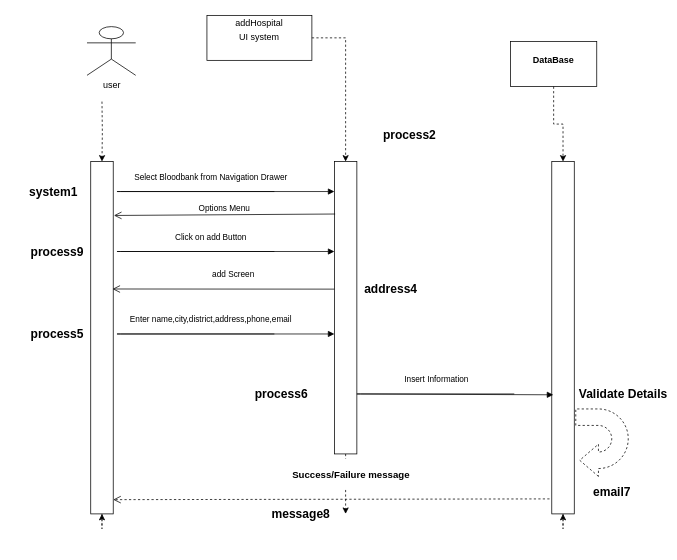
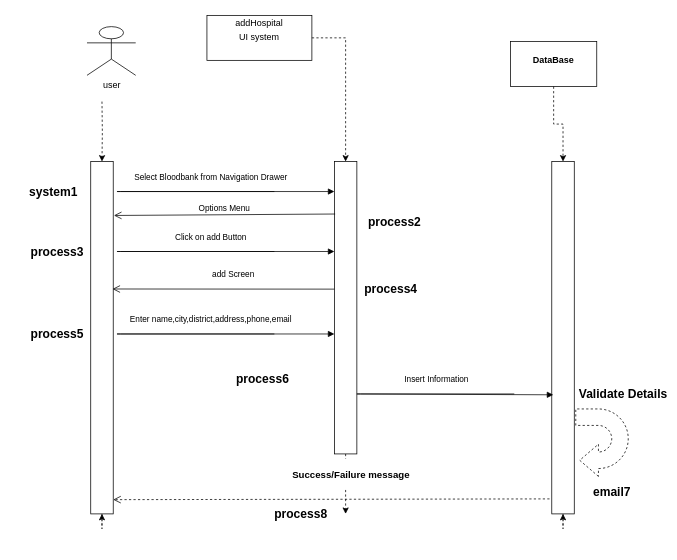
(409, 135) -> (394, 222)
(57, 252) -> (57, 252)
(391, 289) -> (391, 289)
(281, 394) -> (262, 379)
(301, 514) -> (301, 514)
